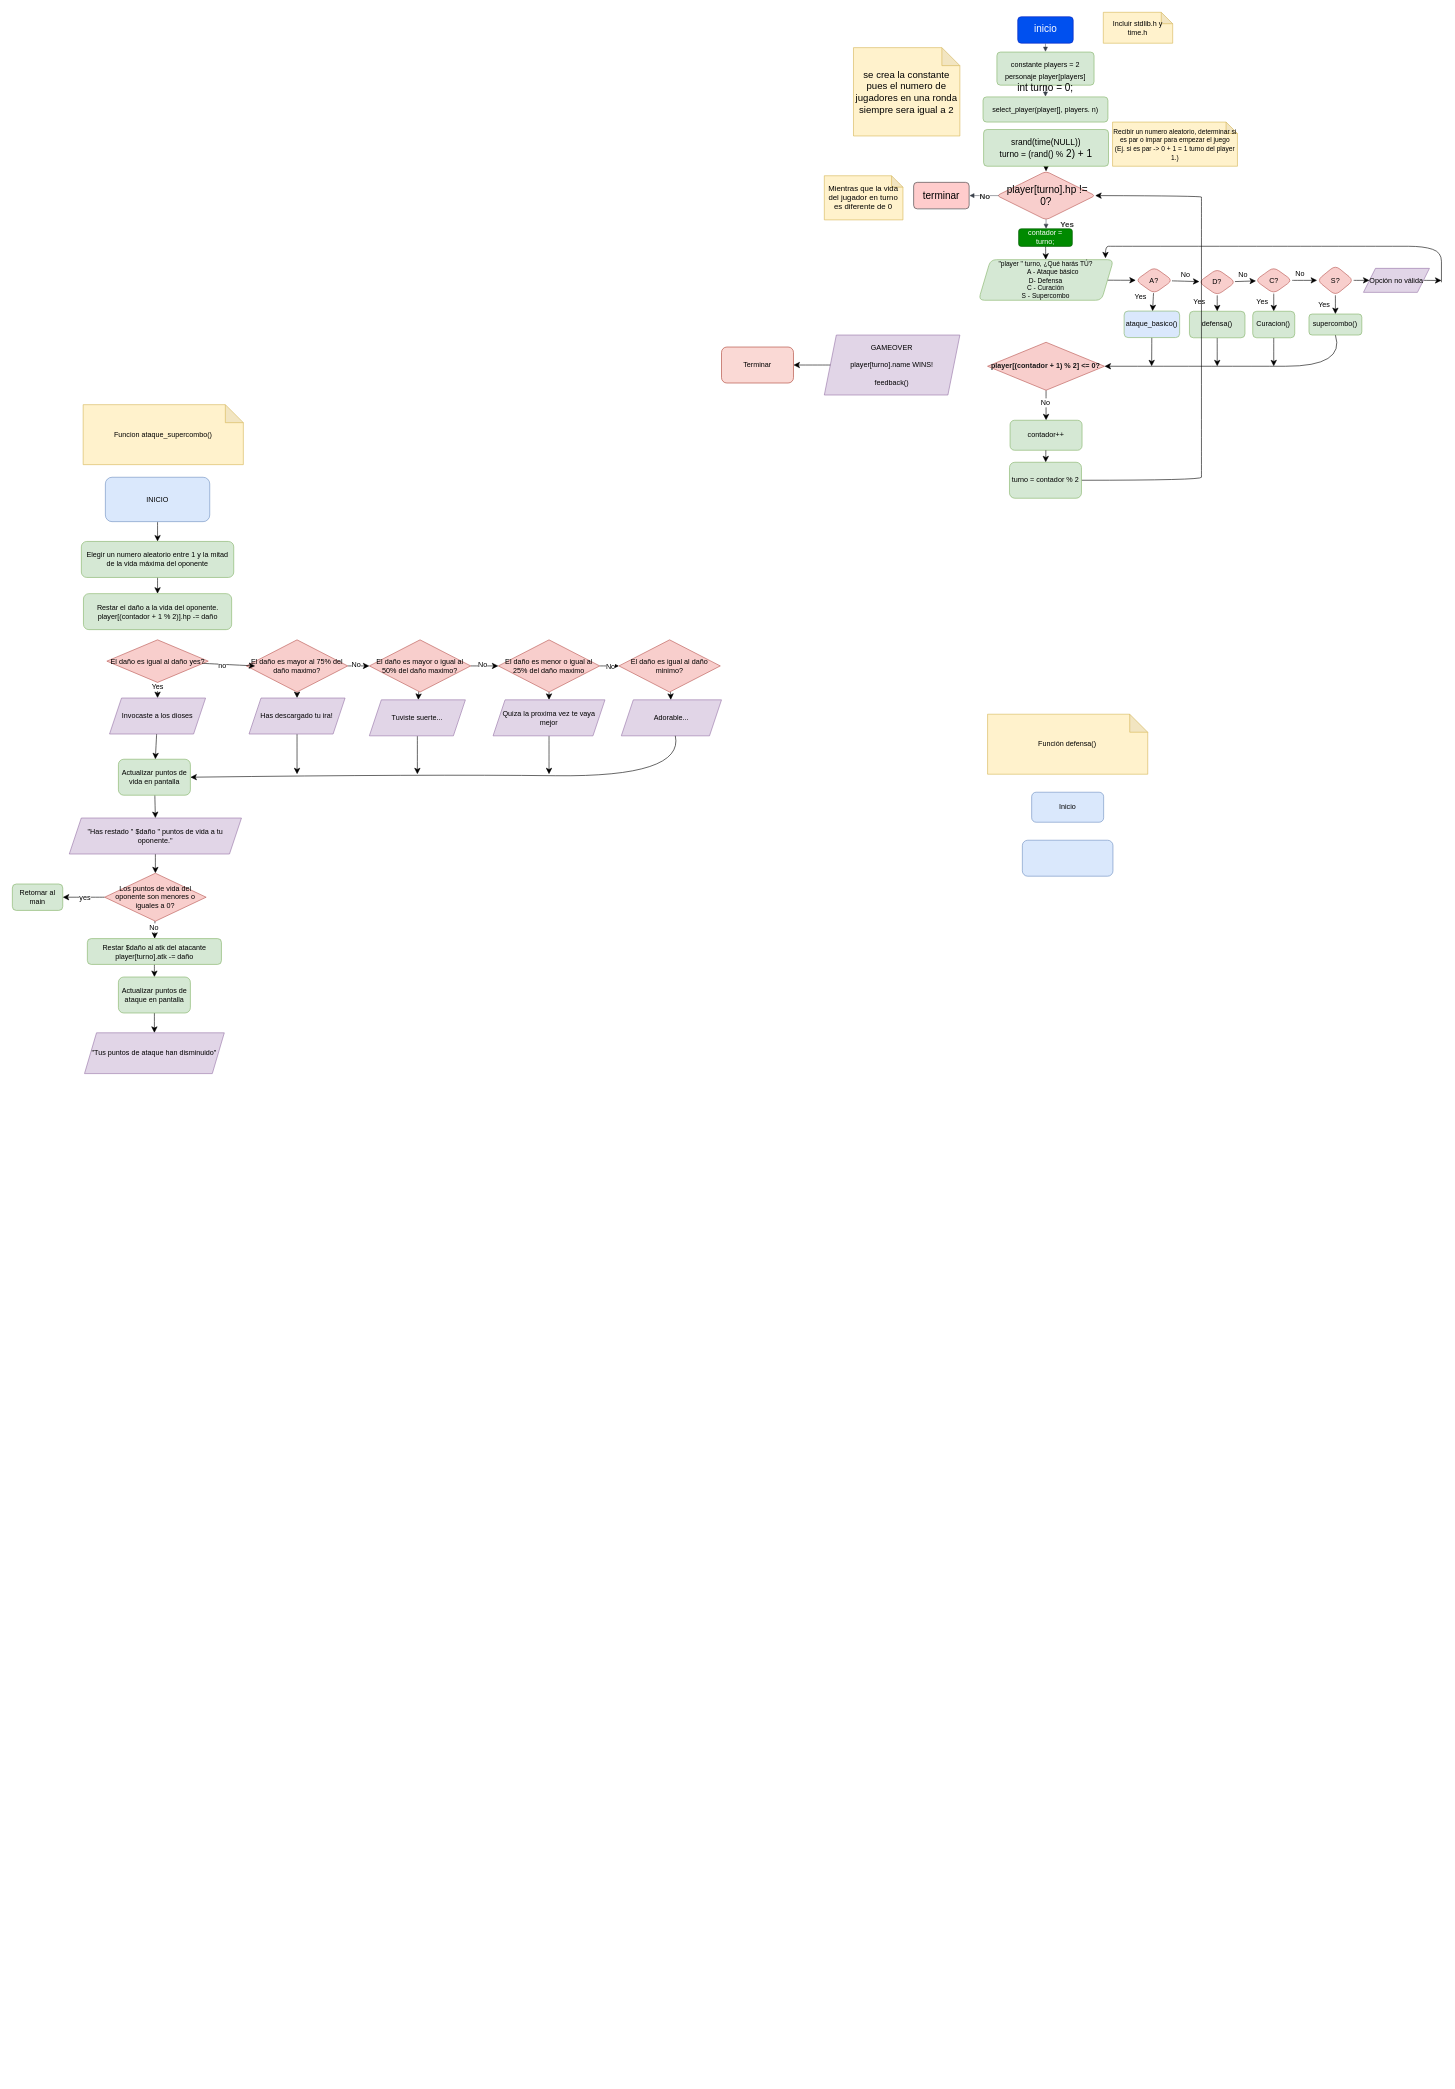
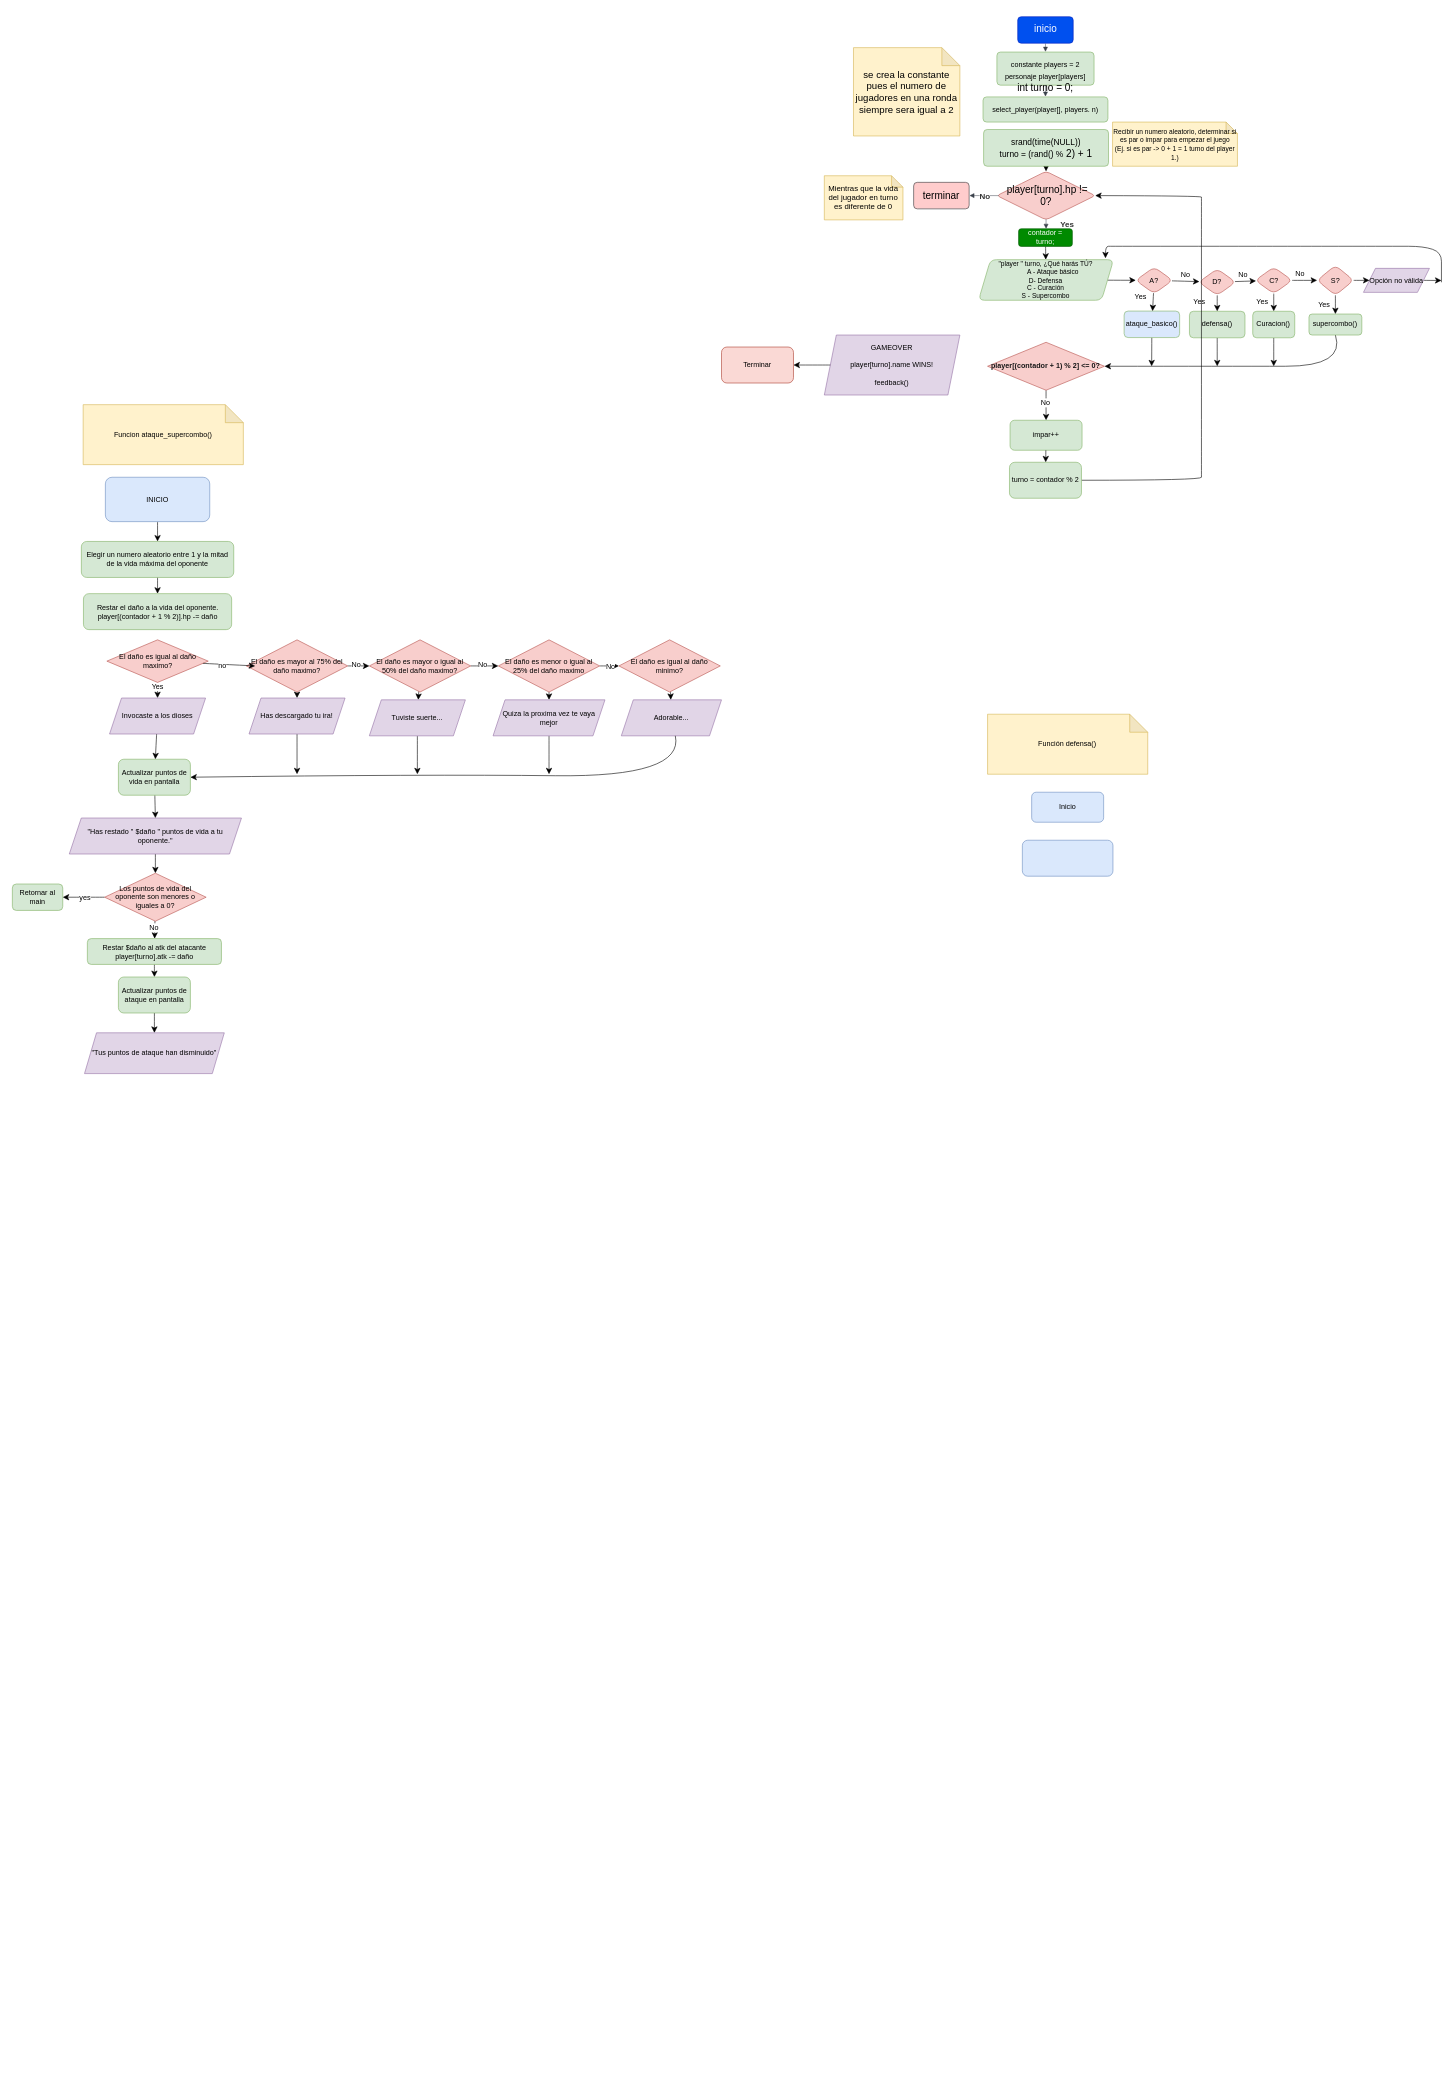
(1138, 28) -> none
(1046, 435) -> (1046, 435)
(158, 662) -> (158, 662)
